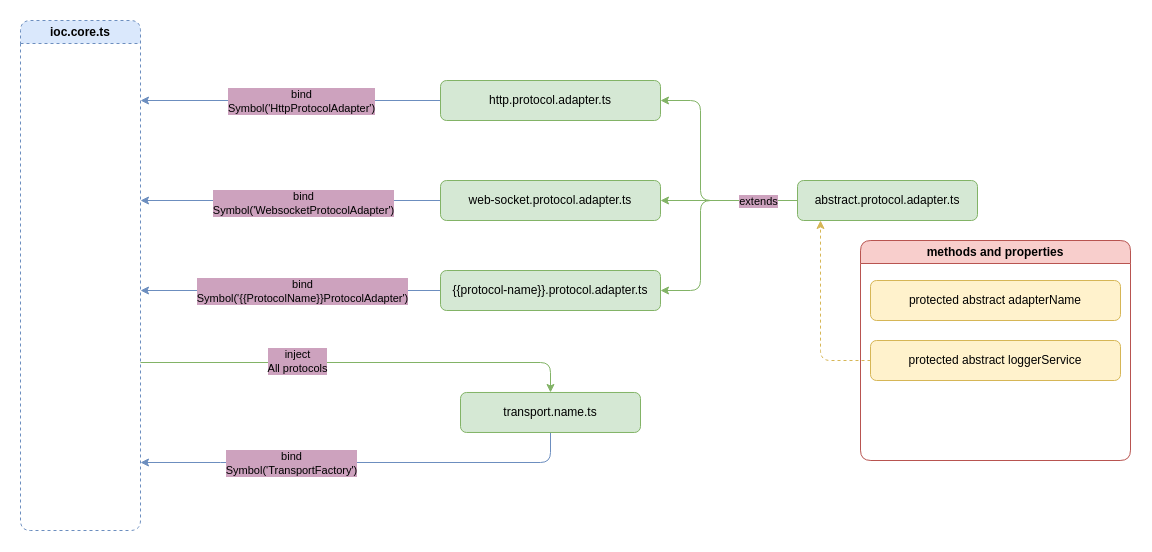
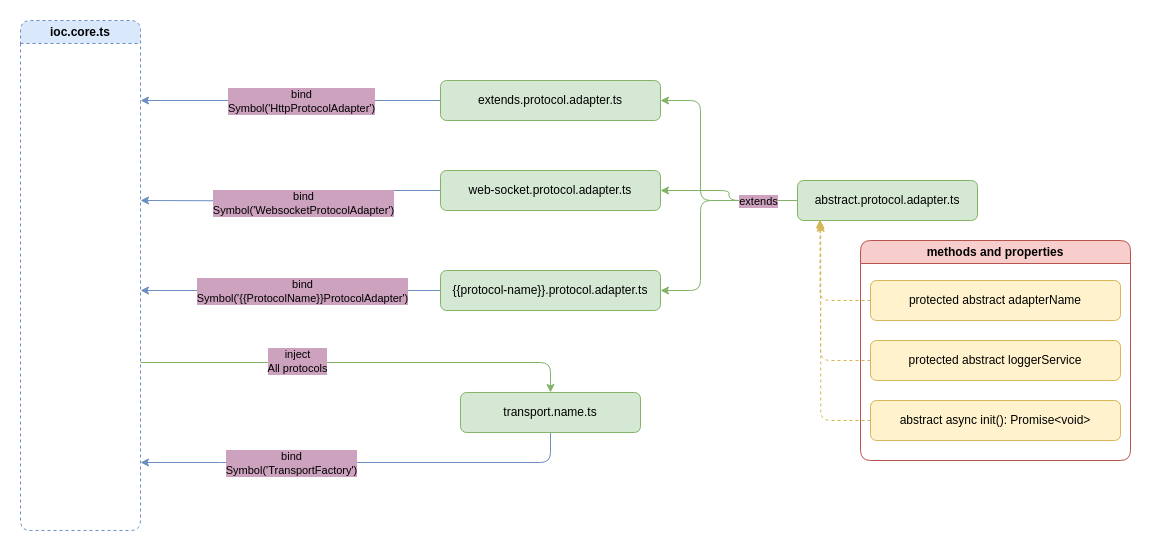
(551, 101) -> (551, 101)
(551, 201) -> (551, 191)
none -> (847, 301)
none -> (821, 409)
none -> (996, 421)
